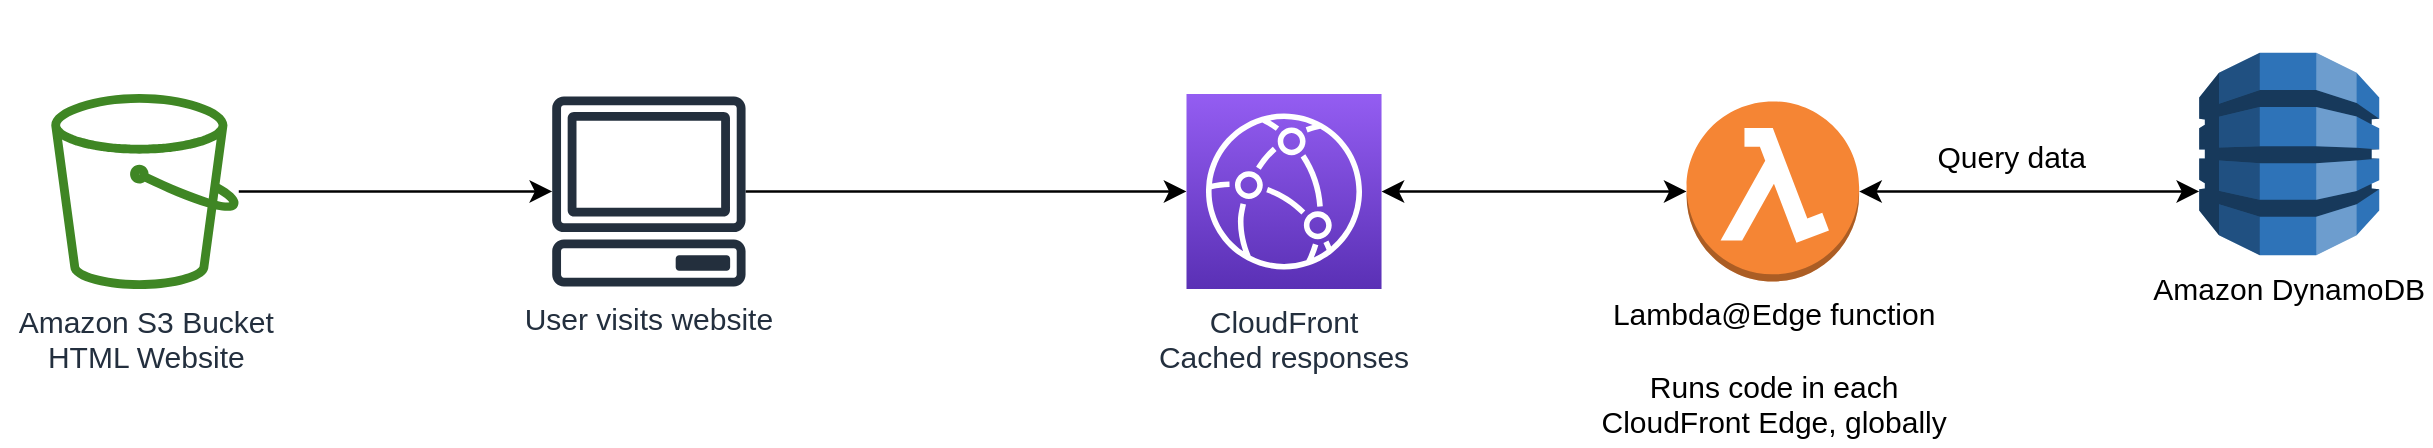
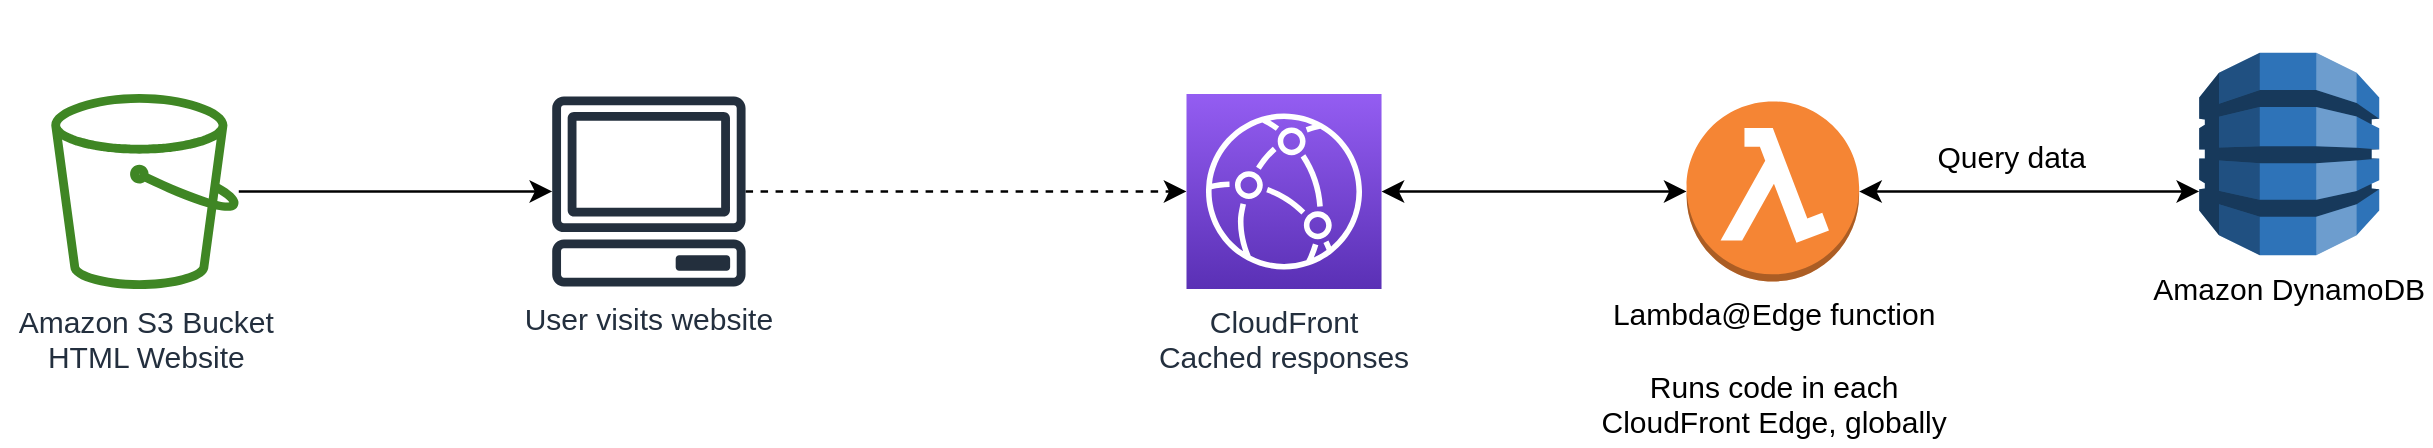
(957, 191) -> (957, 191)
